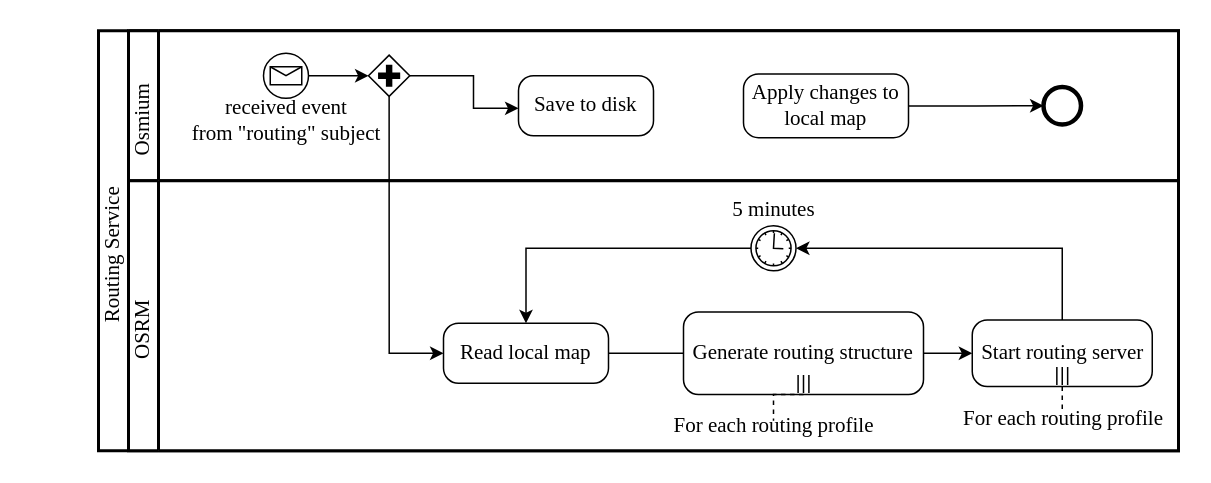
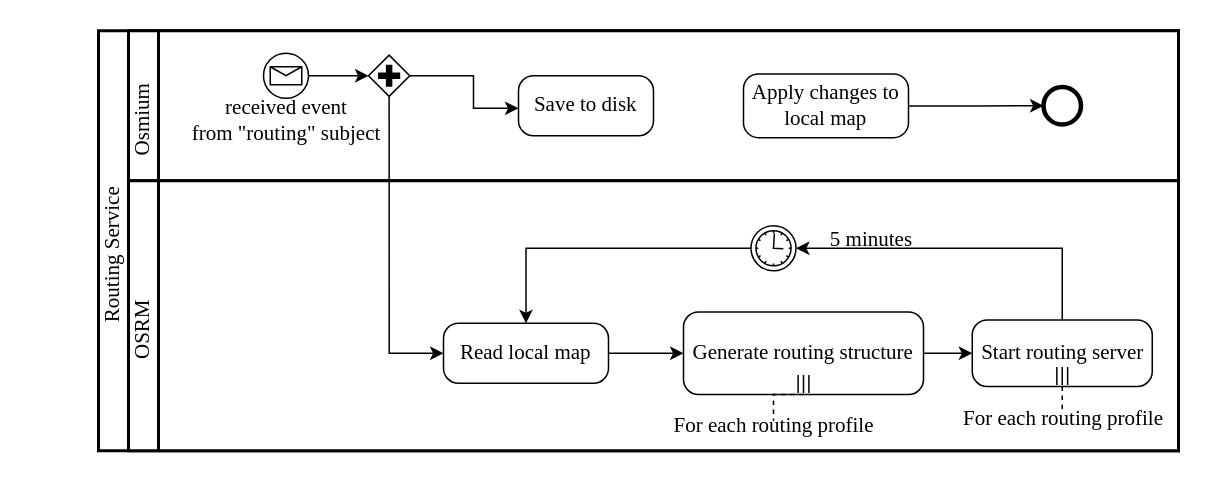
(773, 211) -> (871, 241)
(676, 353) -> (672, 353)
